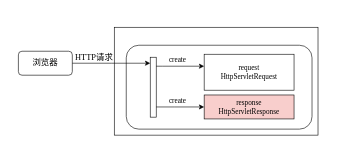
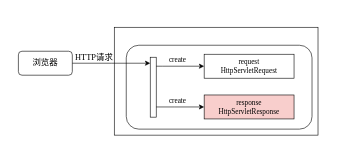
(249, 72) -> (249, 66)
